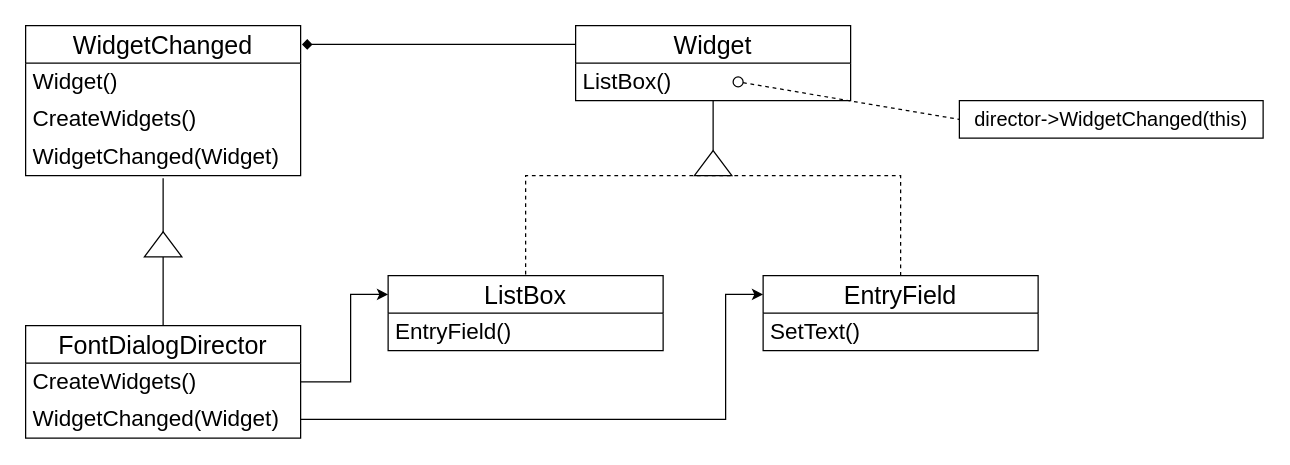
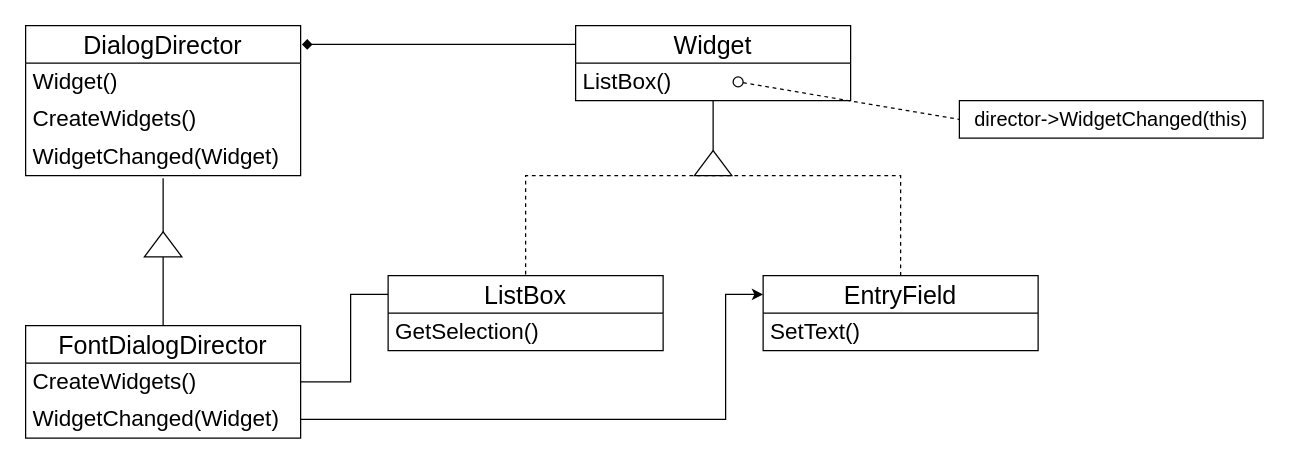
(163, 44) -> (163, 44)
(378, 294) -> (381, 294)
(465, 332) -> (478, 332)
